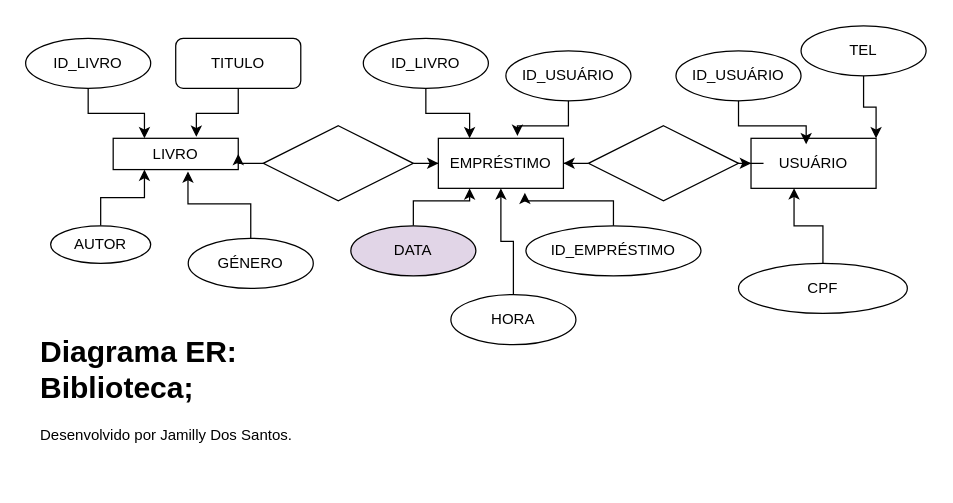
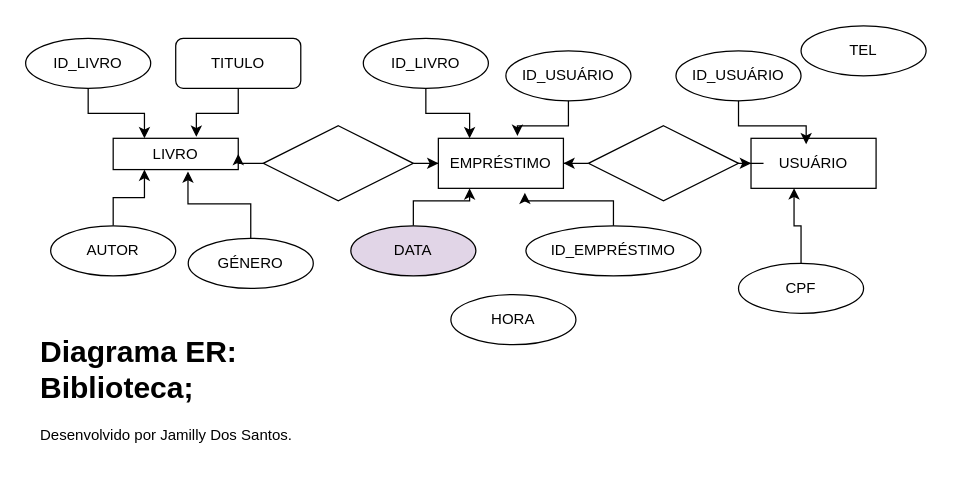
(865, 107) -> none
(511, 241) -> none
(101, 244) -> (113, 251)
(823, 288) -> (801, 288)
